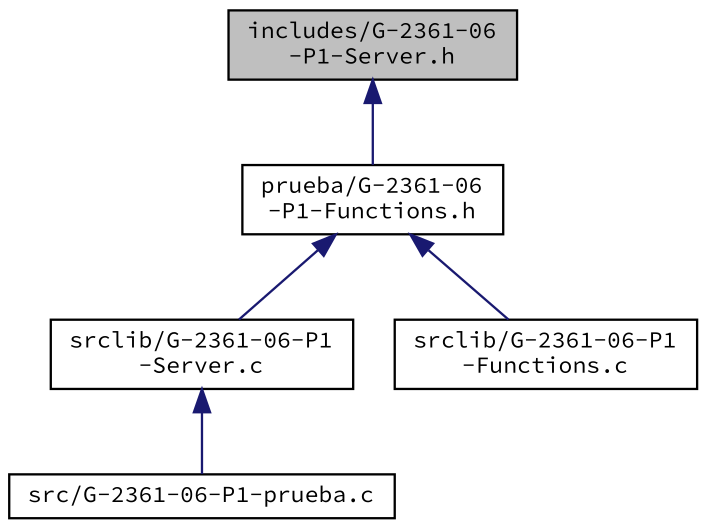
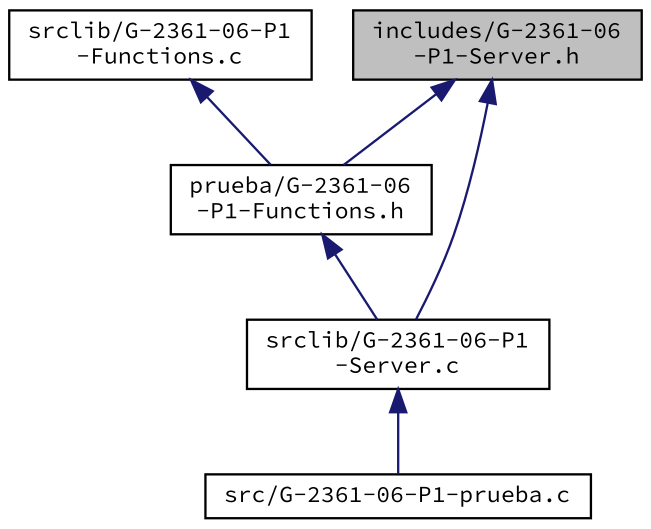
none -> (461, 214)
(468, 285) -> (239, 131)
